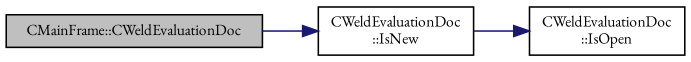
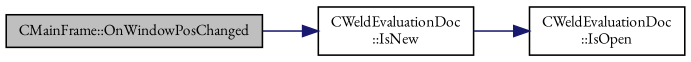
(134, 31) -> (134, 31)
